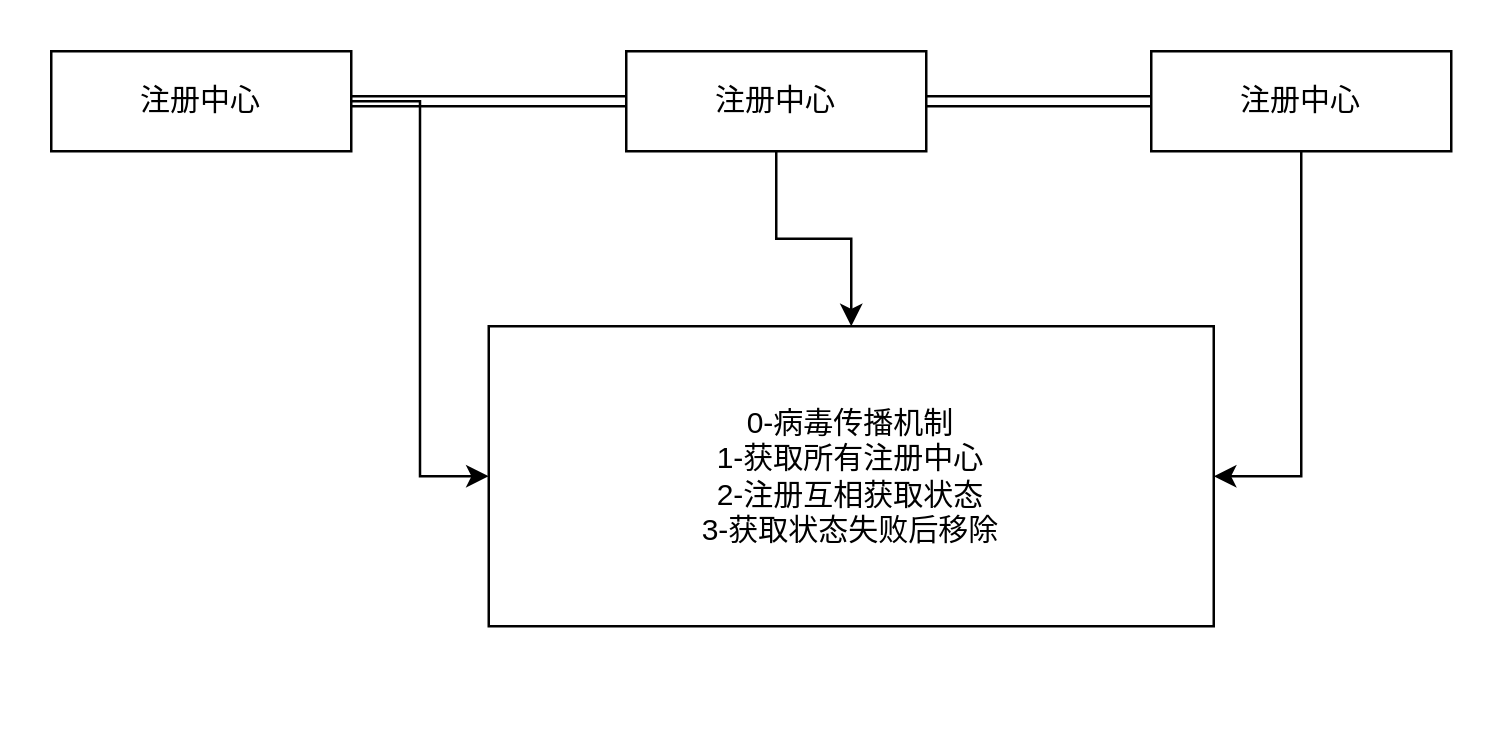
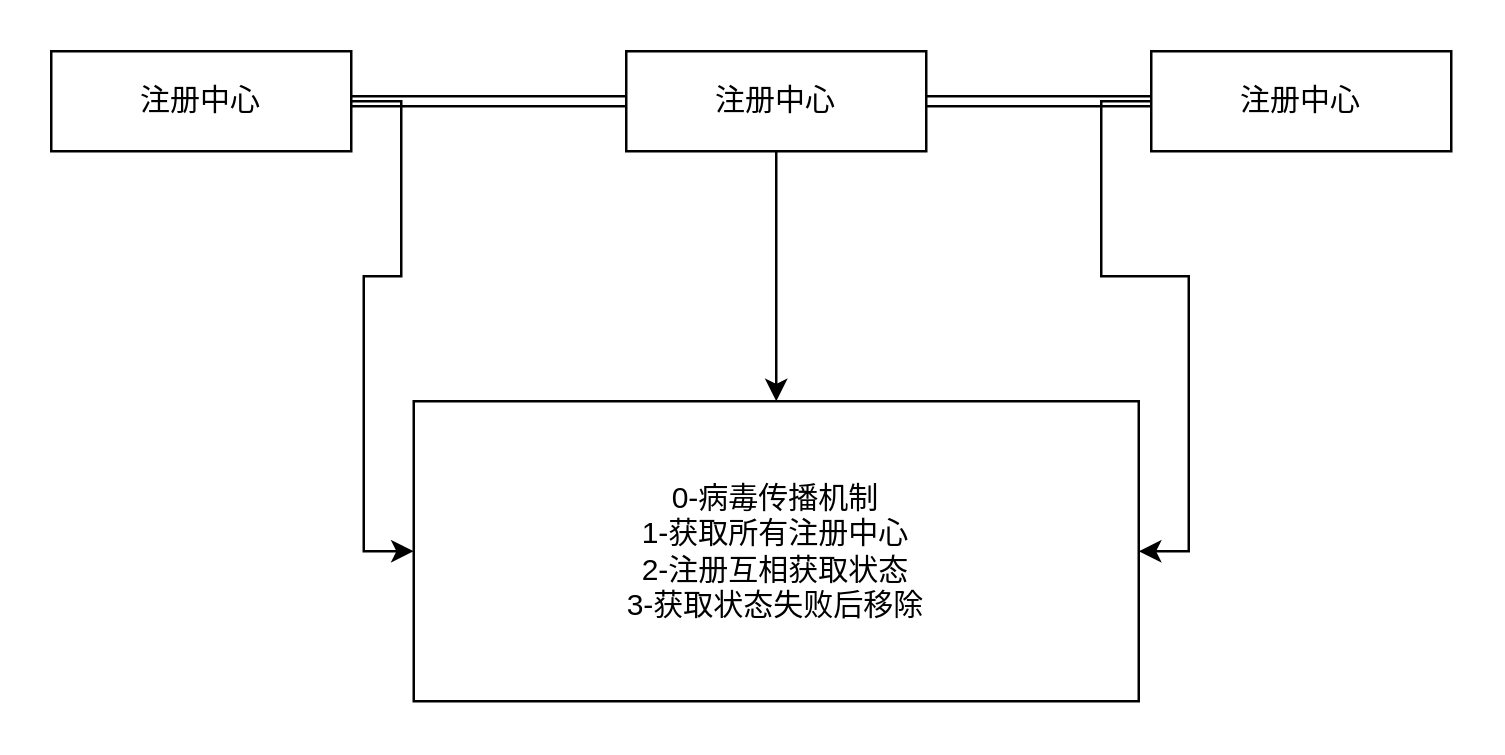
(851, 476) -> (776, 551)
